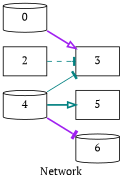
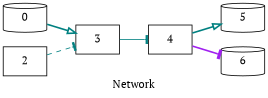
(58, 37) -> (57, 27)
(60, 84) -> (132, 40)
(25, 105) -> (170, 40)
(98, 105) -> (243, 18)
